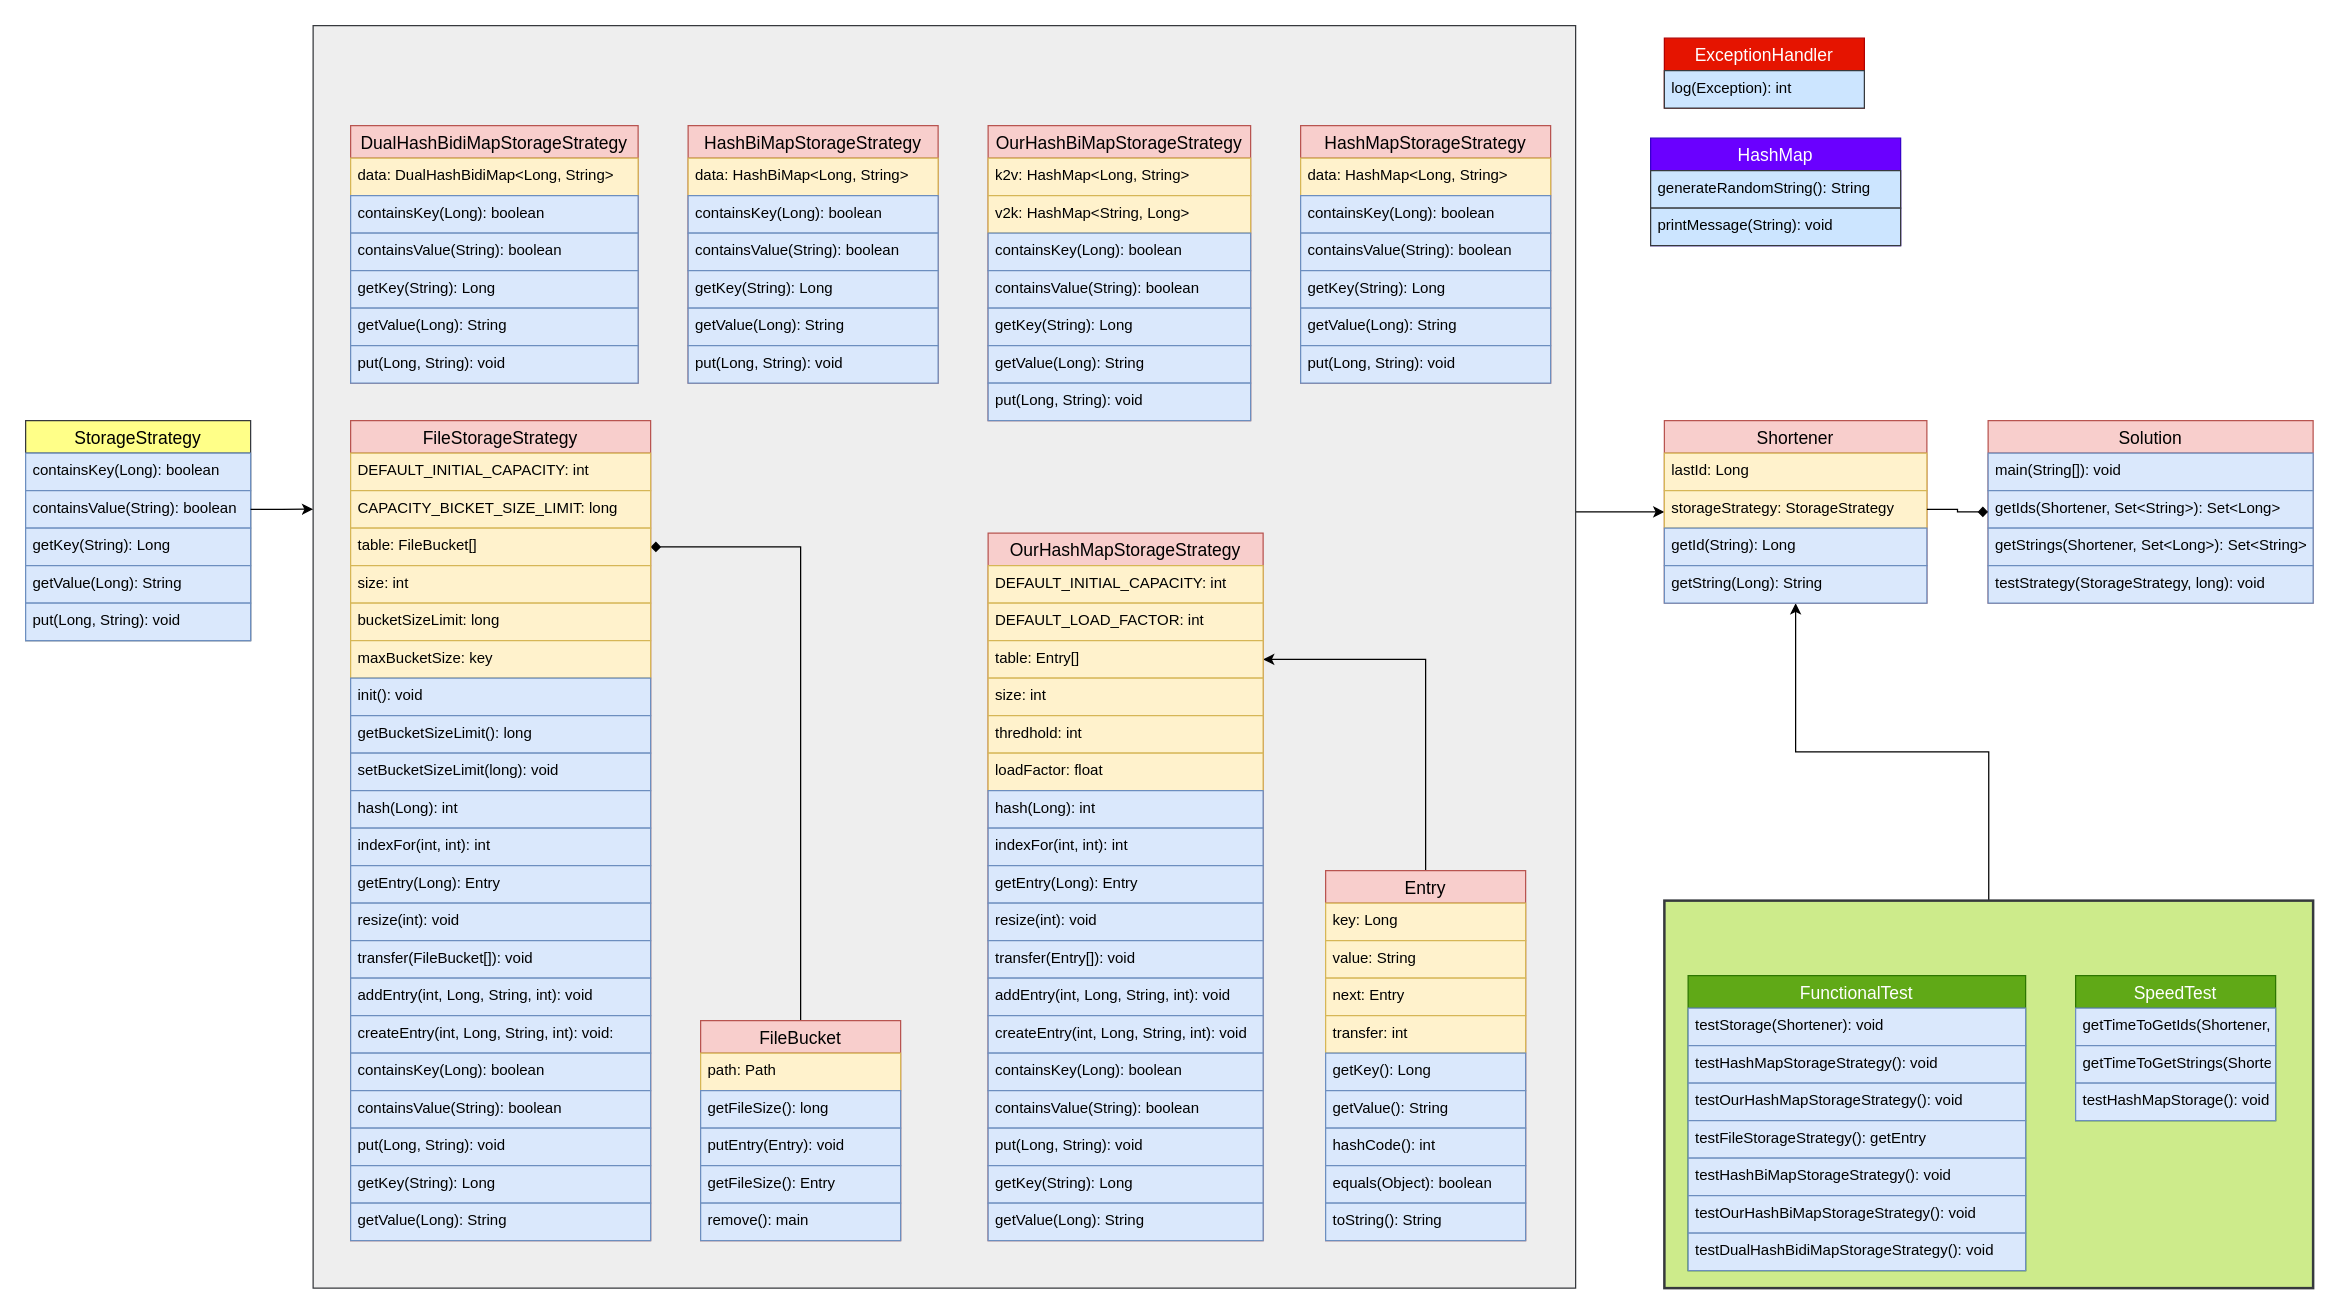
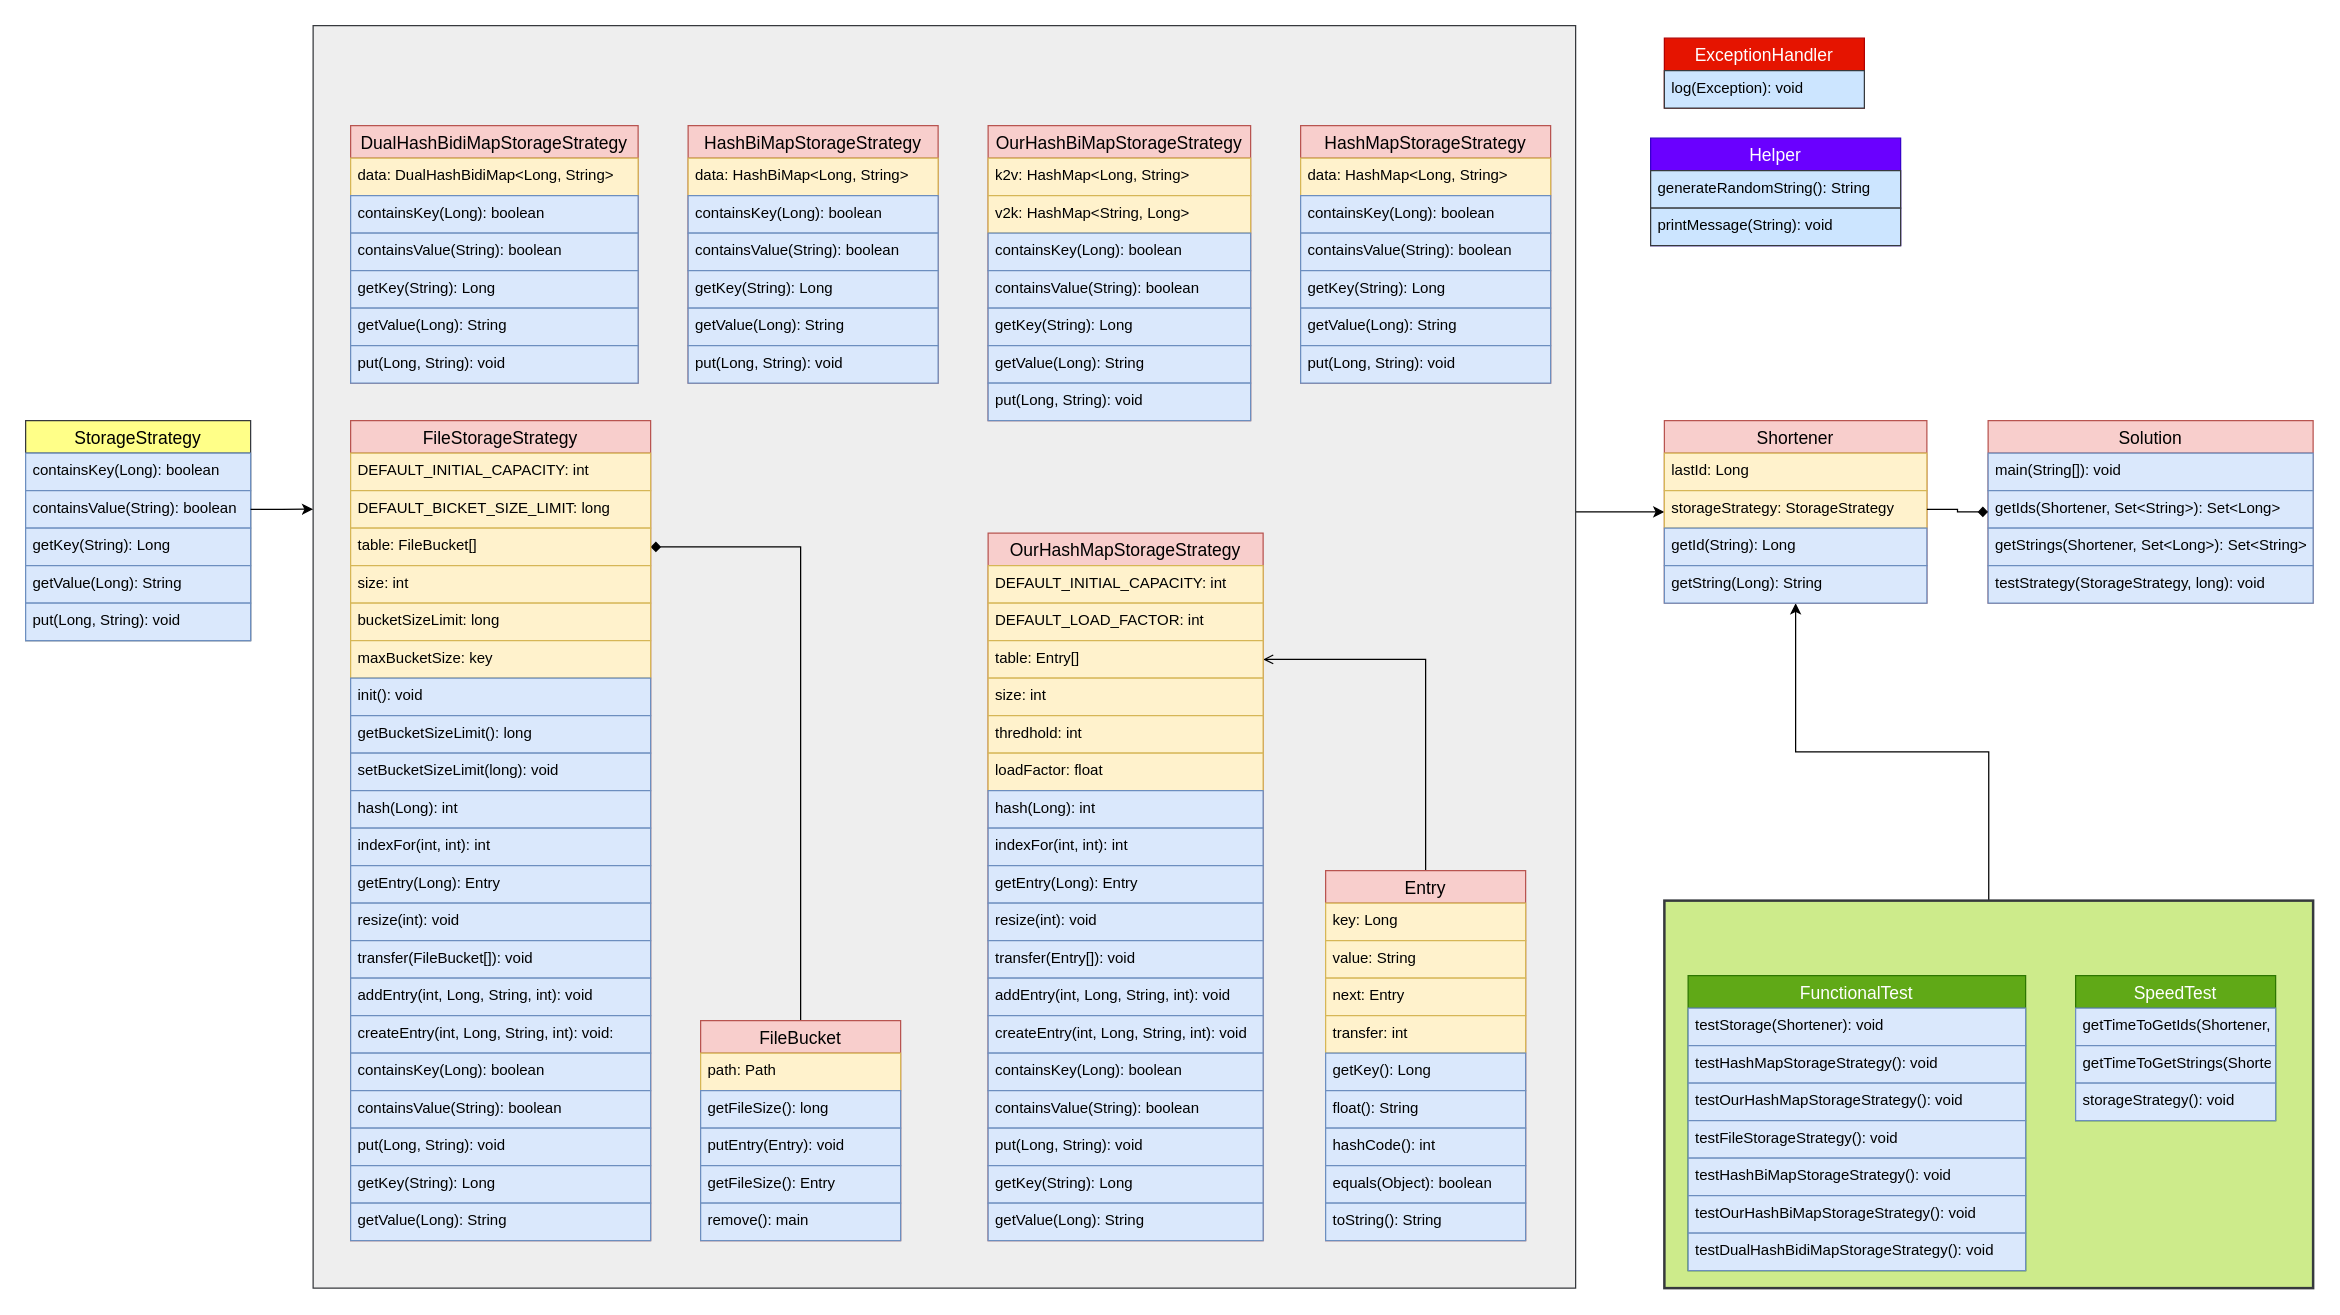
(1741, 88) -> (1746, 88)
(1775, 155) -> (1775, 155)
(486, 508) -> (482, 508)
(1273, 659) -> (1270, 659)
(2186, 1100) -> (2173, 1100)
(1400, 1108) -> (1388, 1108)
(1834, 1138) -> (1815, 1138)
